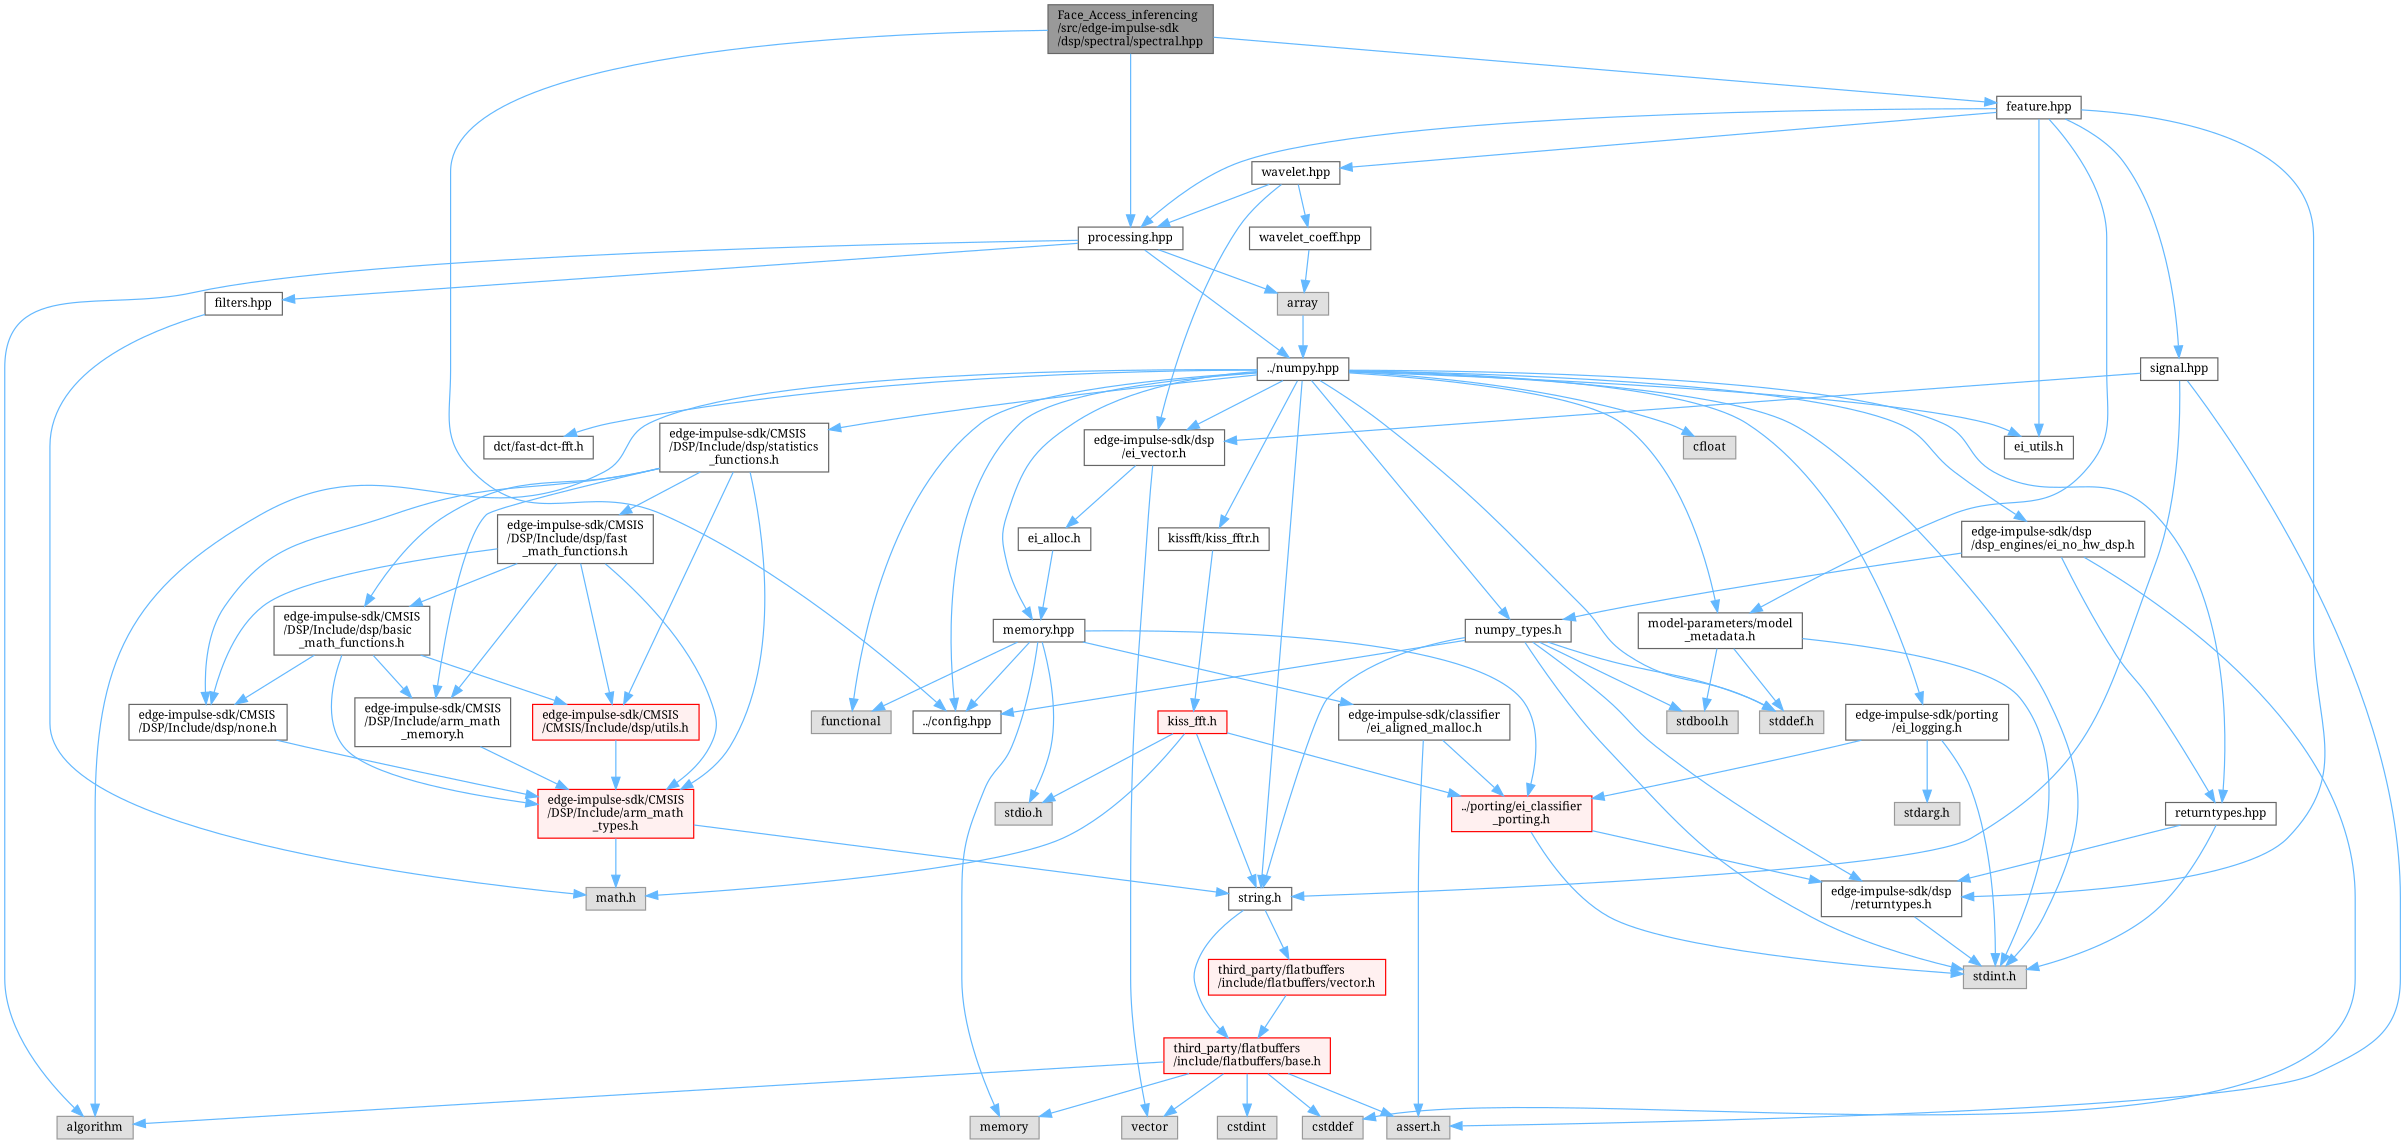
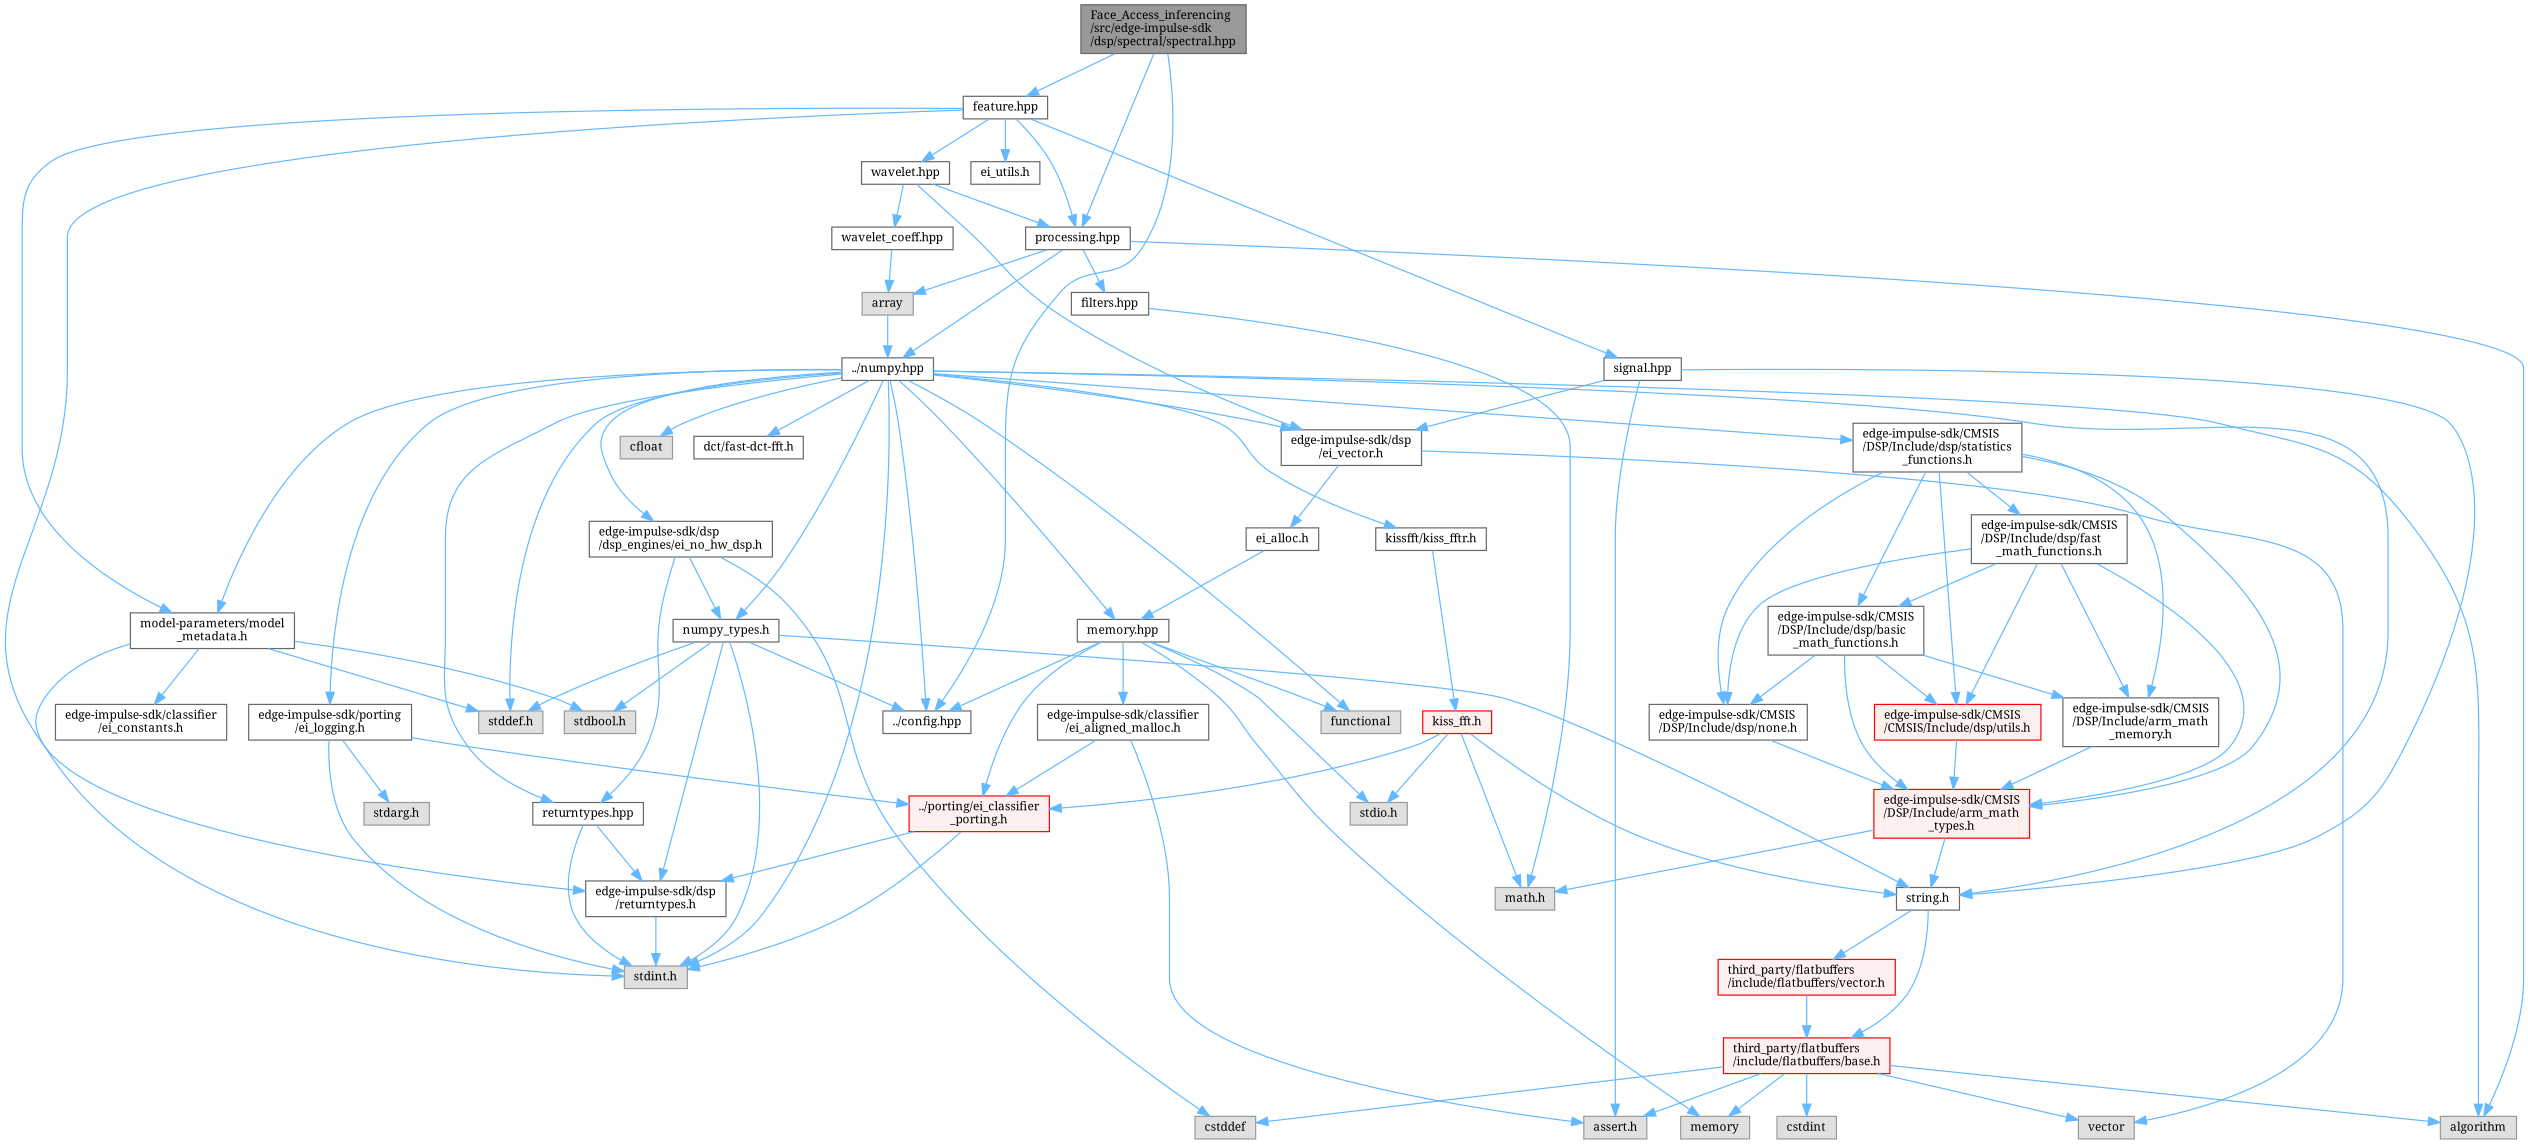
(1681, 388) -> none
none -> (141, 722)
